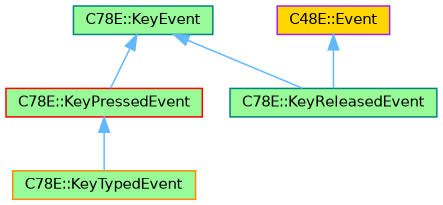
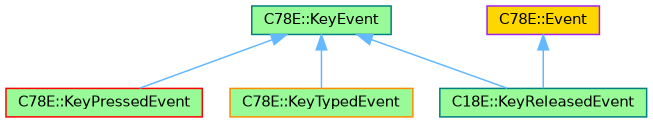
(333, 20) -> (543, 20)
(333, 103) -> (543, 103)
(104, 152) -> (321, 69)
